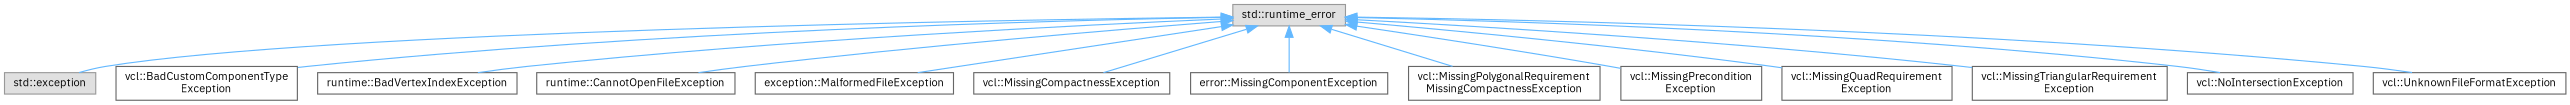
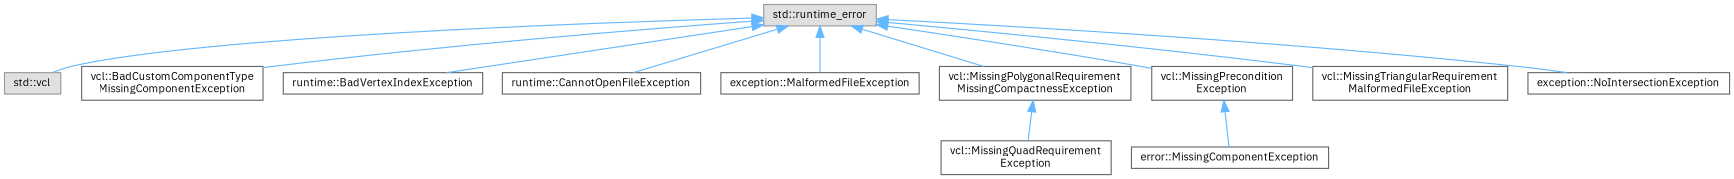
(1570, 43) -> (1030, 126)
(1289, 55) -> (1227, 129)
(50, 83) -> (33, 83)
(207, 83) -> (172, 83)
(1072, 83) -> none
(2070, 83) -> (1410, 83)
(2270, 83) -> (1629, 83)
(2470, 83) -> none
